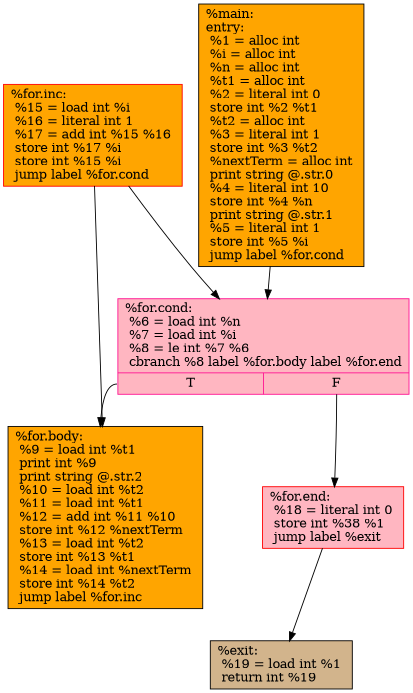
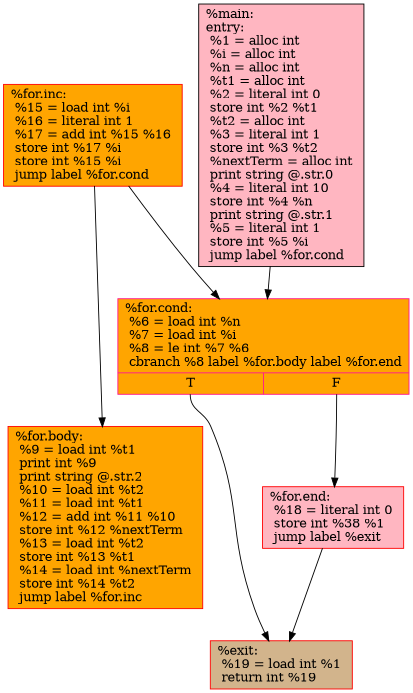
(281, 135) -> (281, 135)
(263, 347) -> (263, 347)
(107, 391) -> (233, 511)
(105, 518) -> (105, 518)
(281, 665) -> (281, 665)
